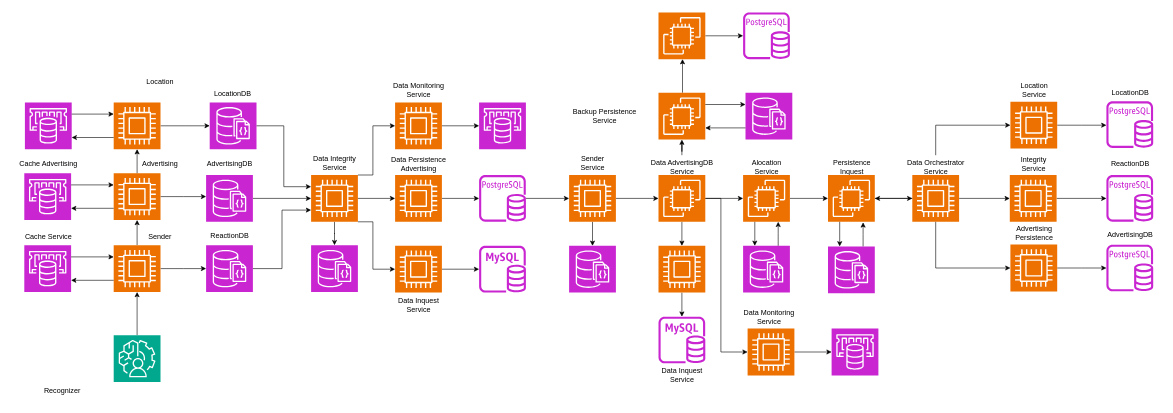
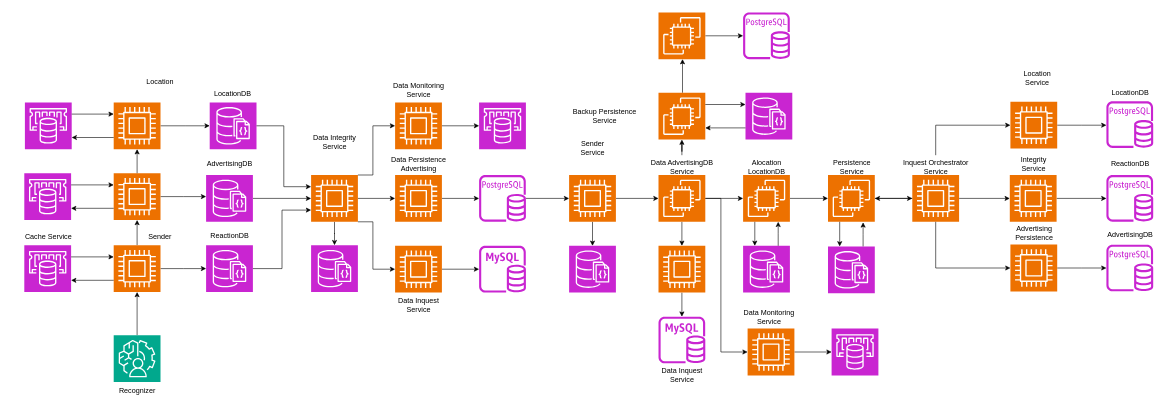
(1034, 90) -> (1037, 78)
(335, 163) -> (335, 142)
(593, 163) -> (593, 148)
(48, 164) -> none
(160, 164) -> none
(767, 167) -> (767, 167)
(852, 167) -> (852, 167)
(936, 167) -> (936, 167)
(62, 391) -> (137, 391)
